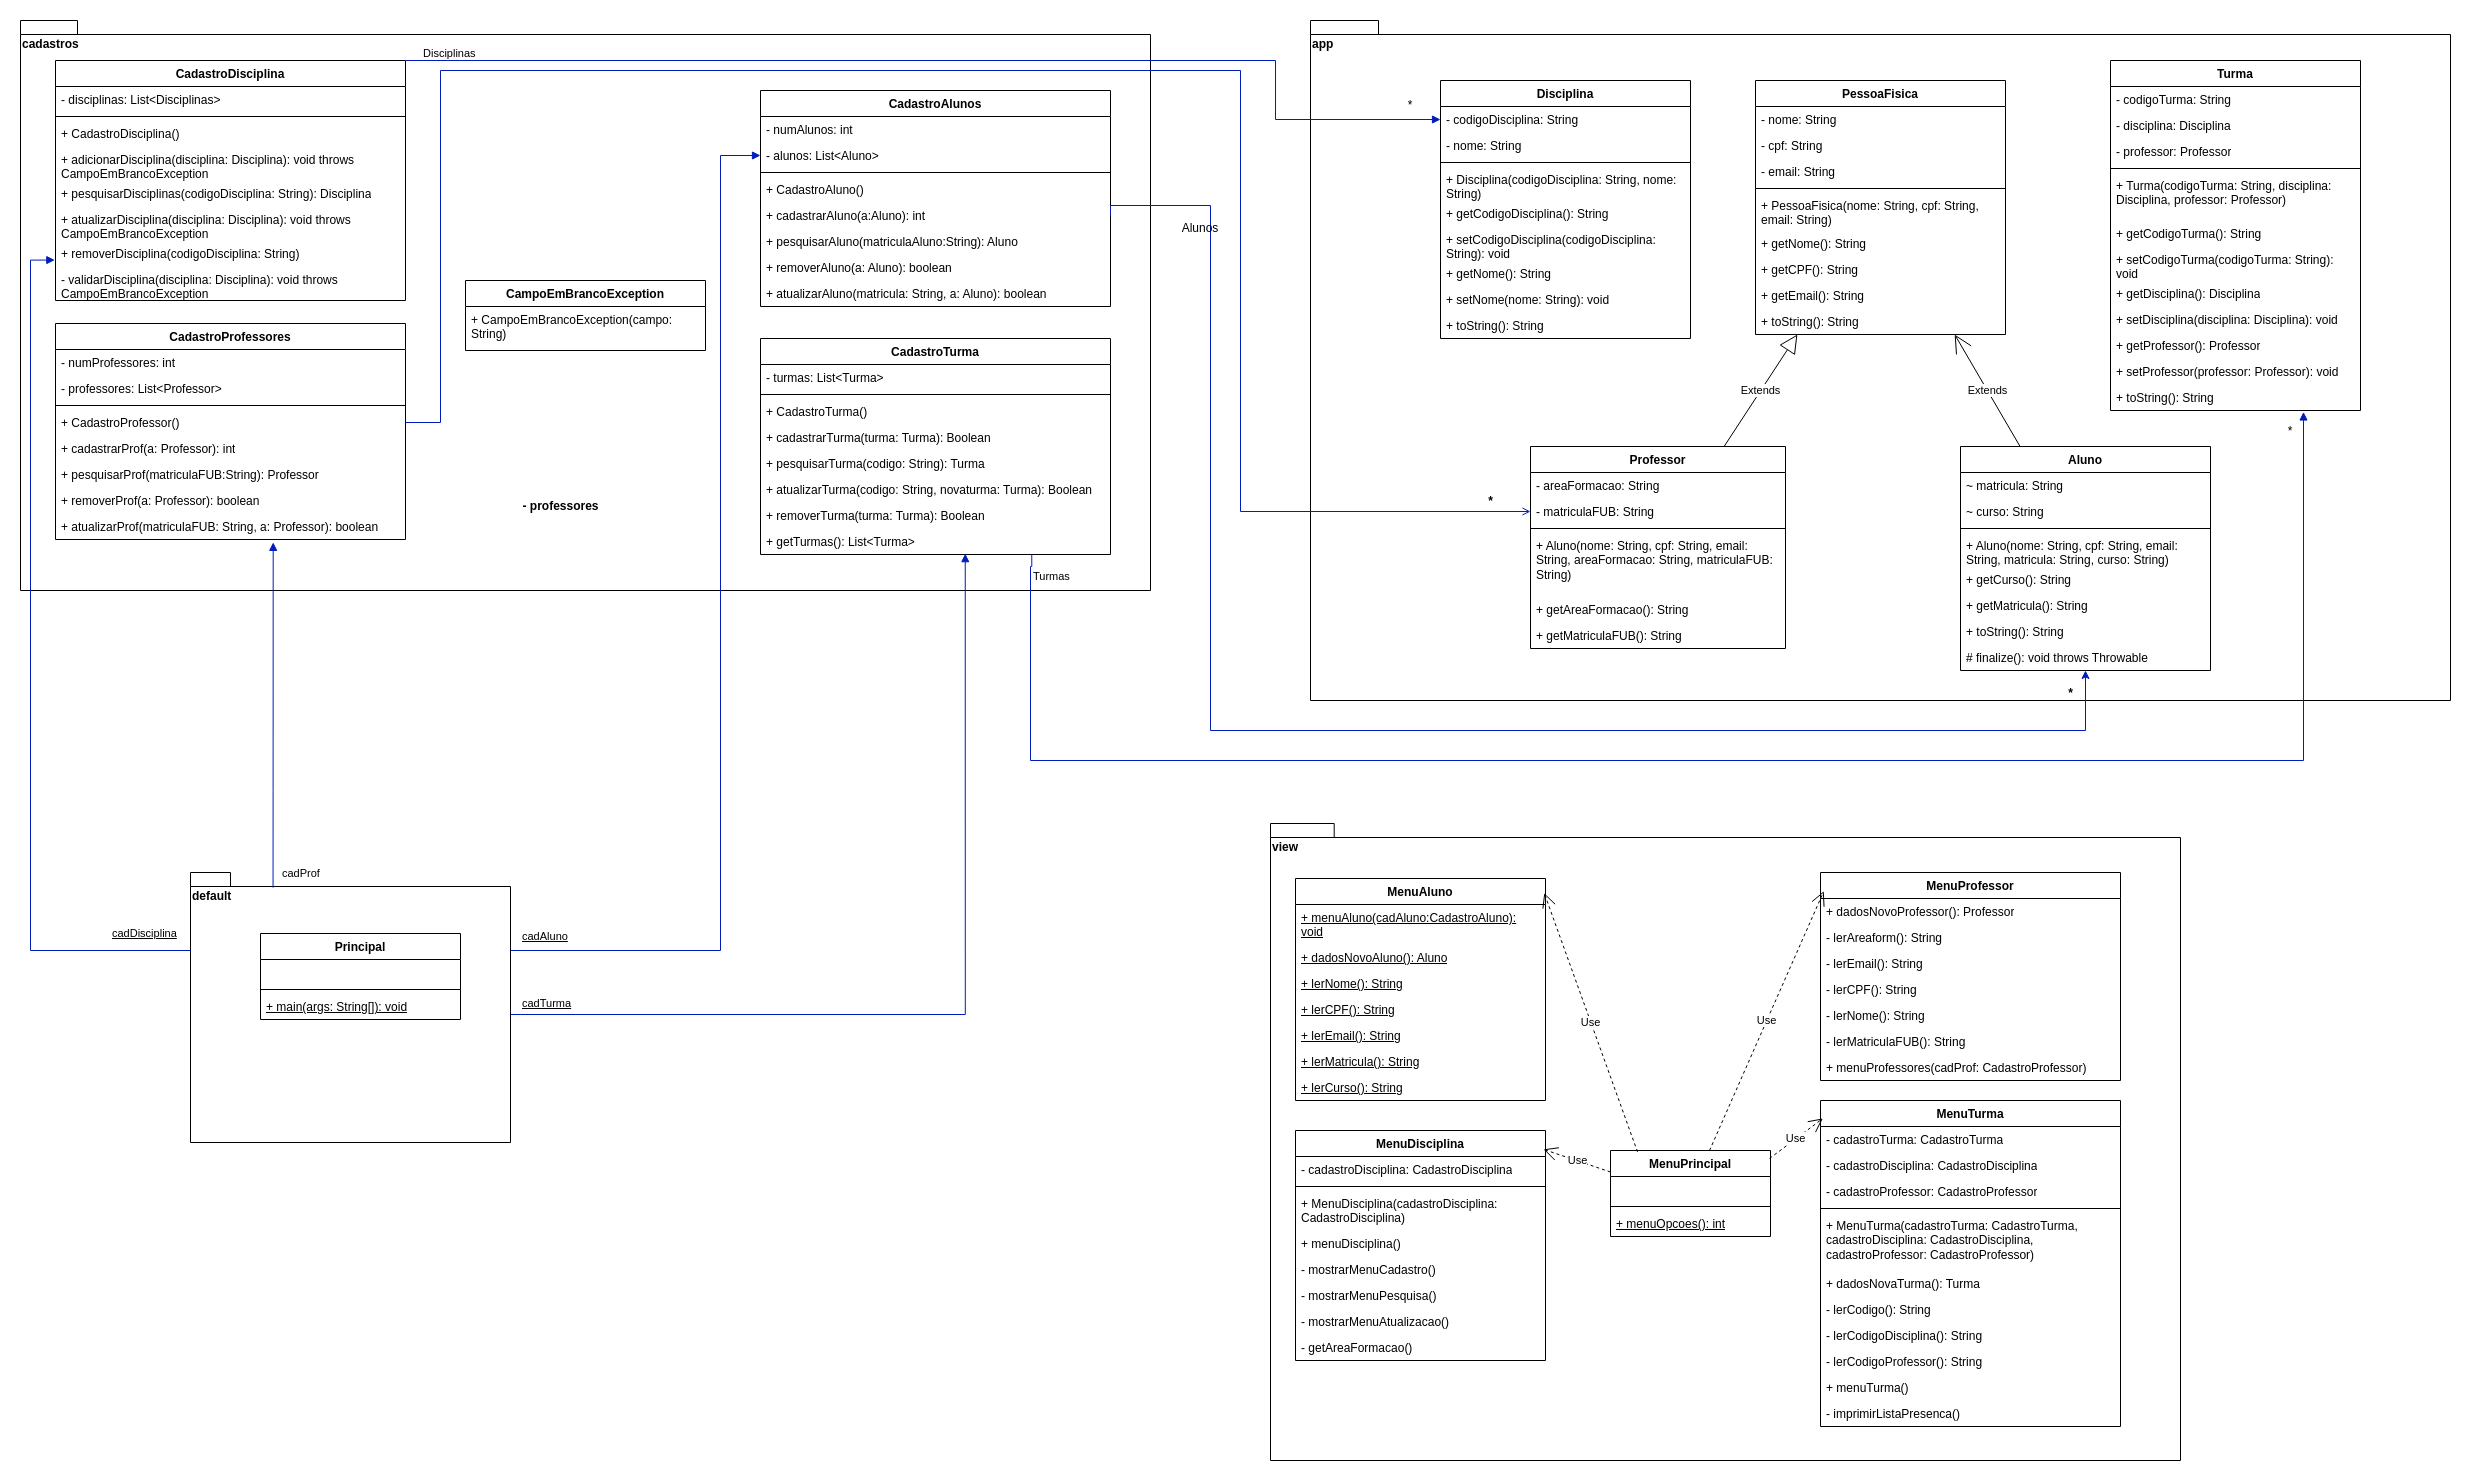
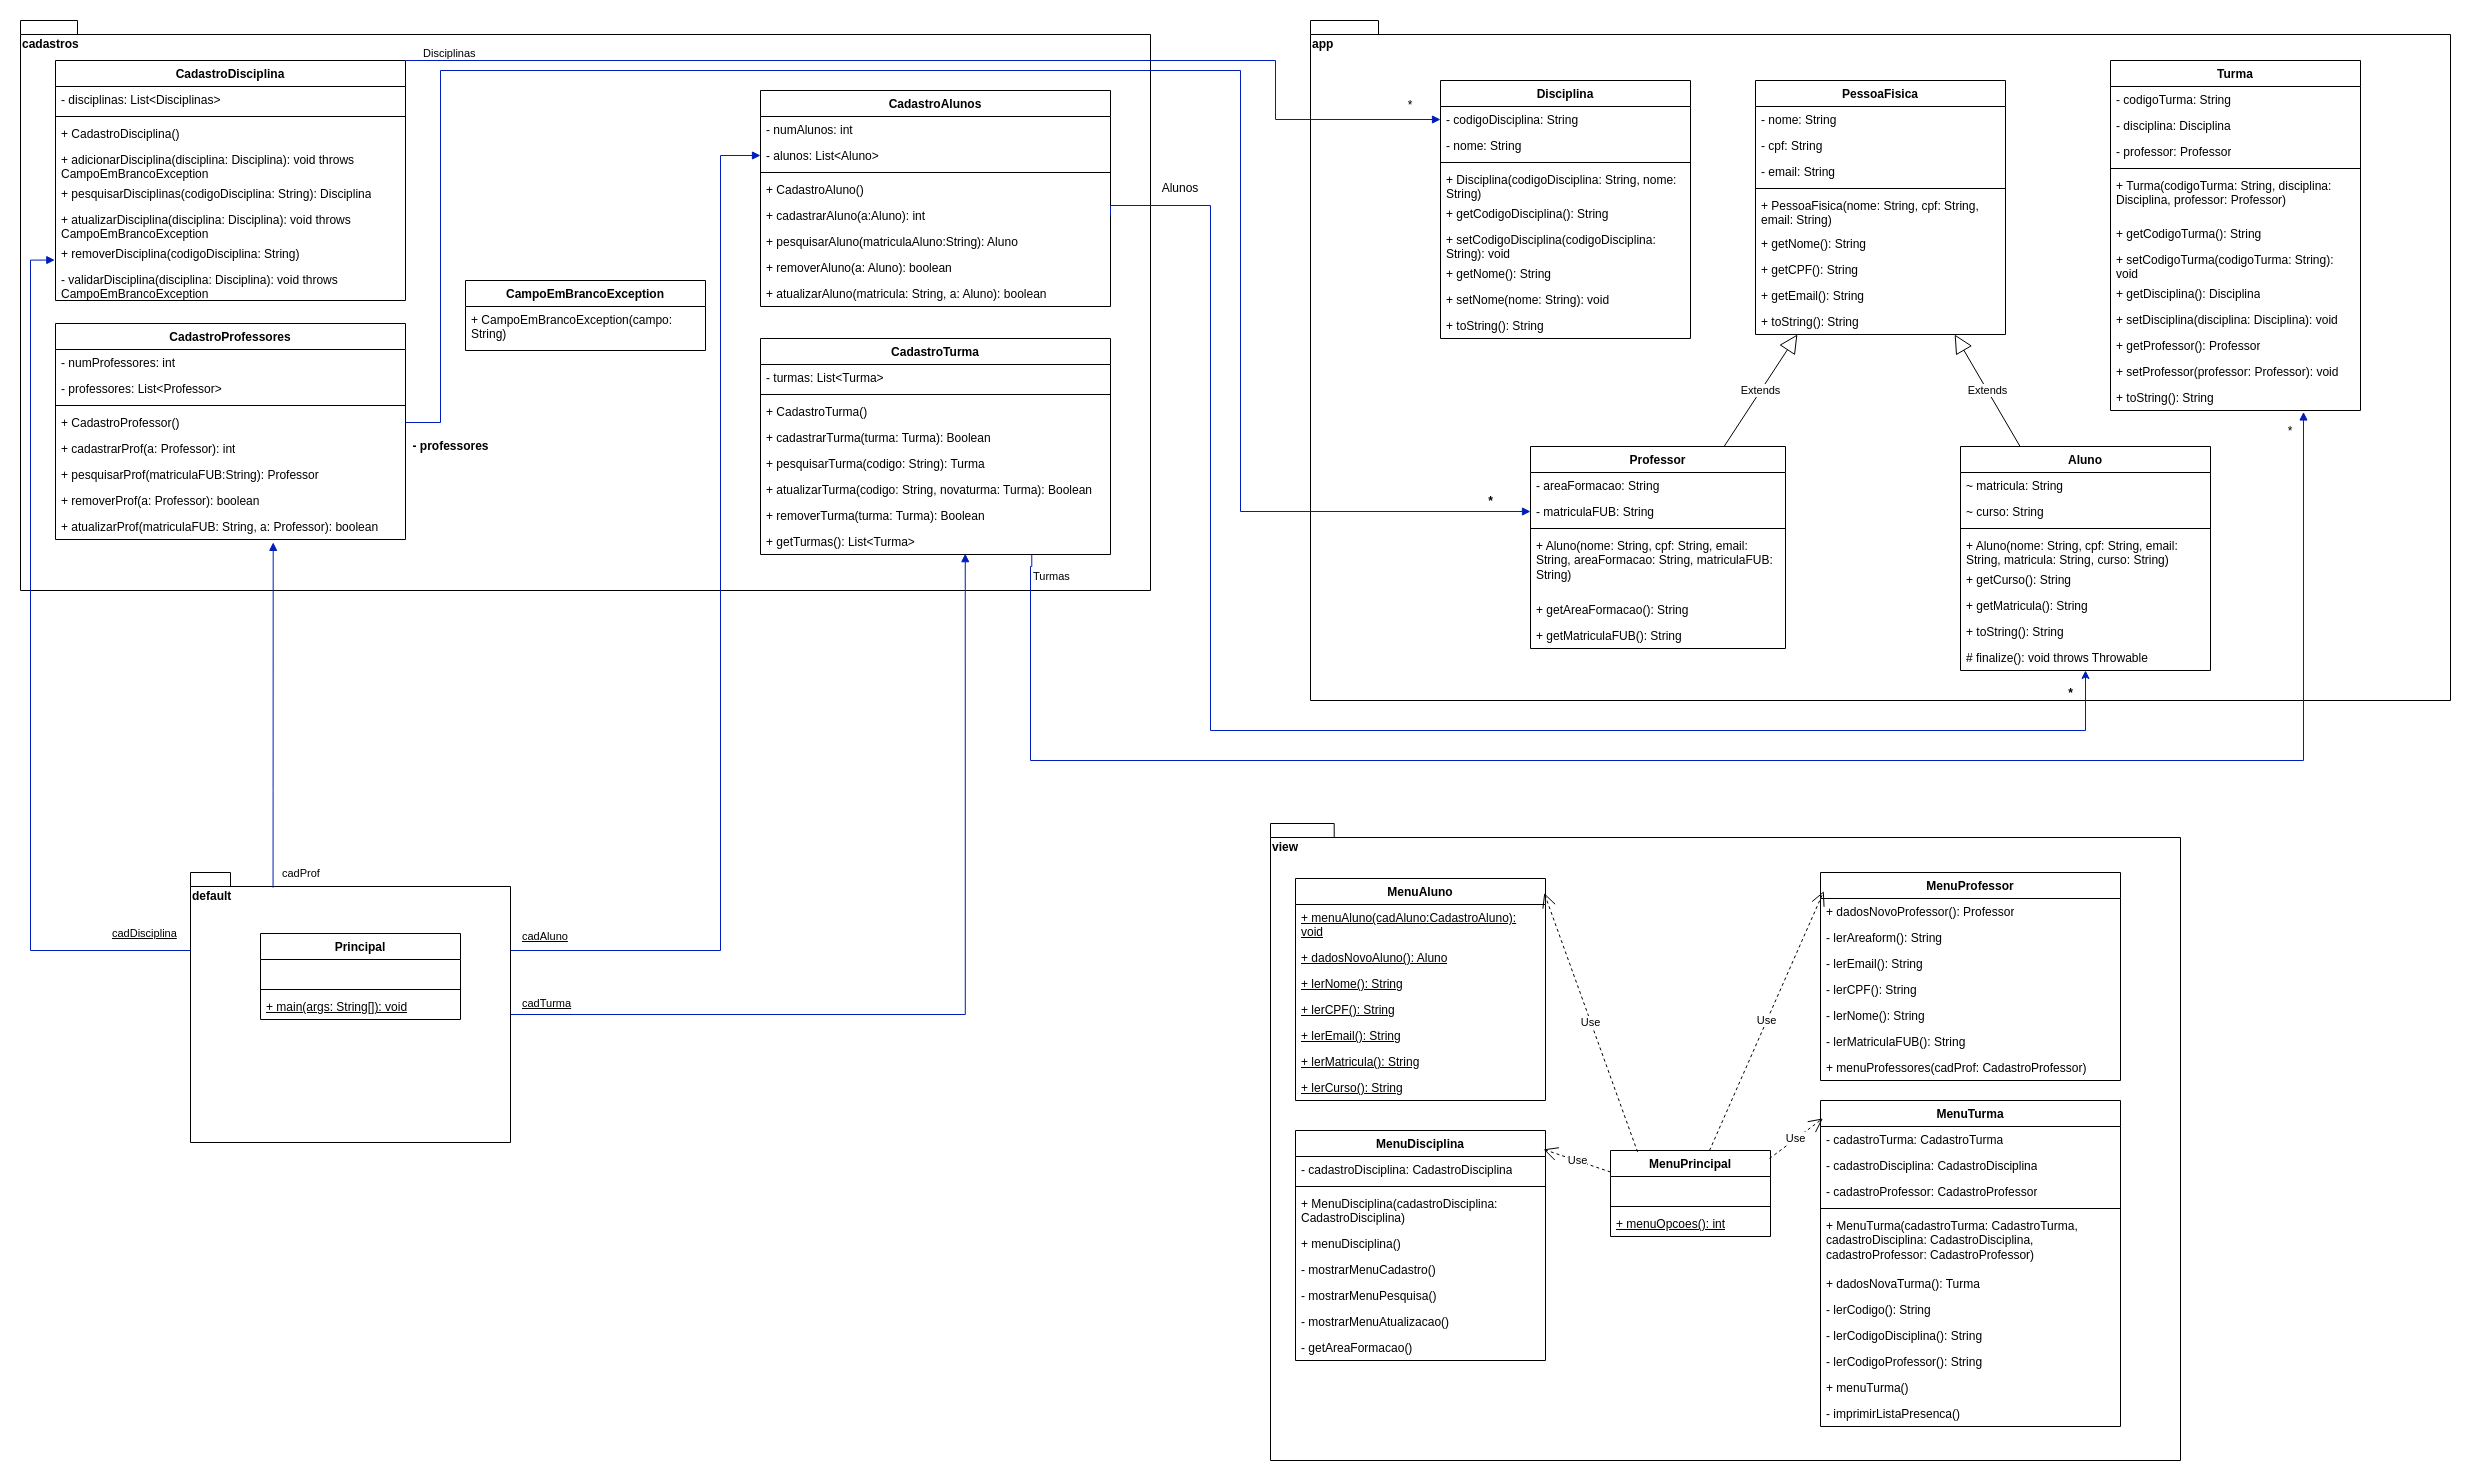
(1201, 229) -> (1181, 189)
(1960, 344) -> (1964, 351)
(561, 507) -> (451, 447)
(1523, 512) -> (1521, 512)
